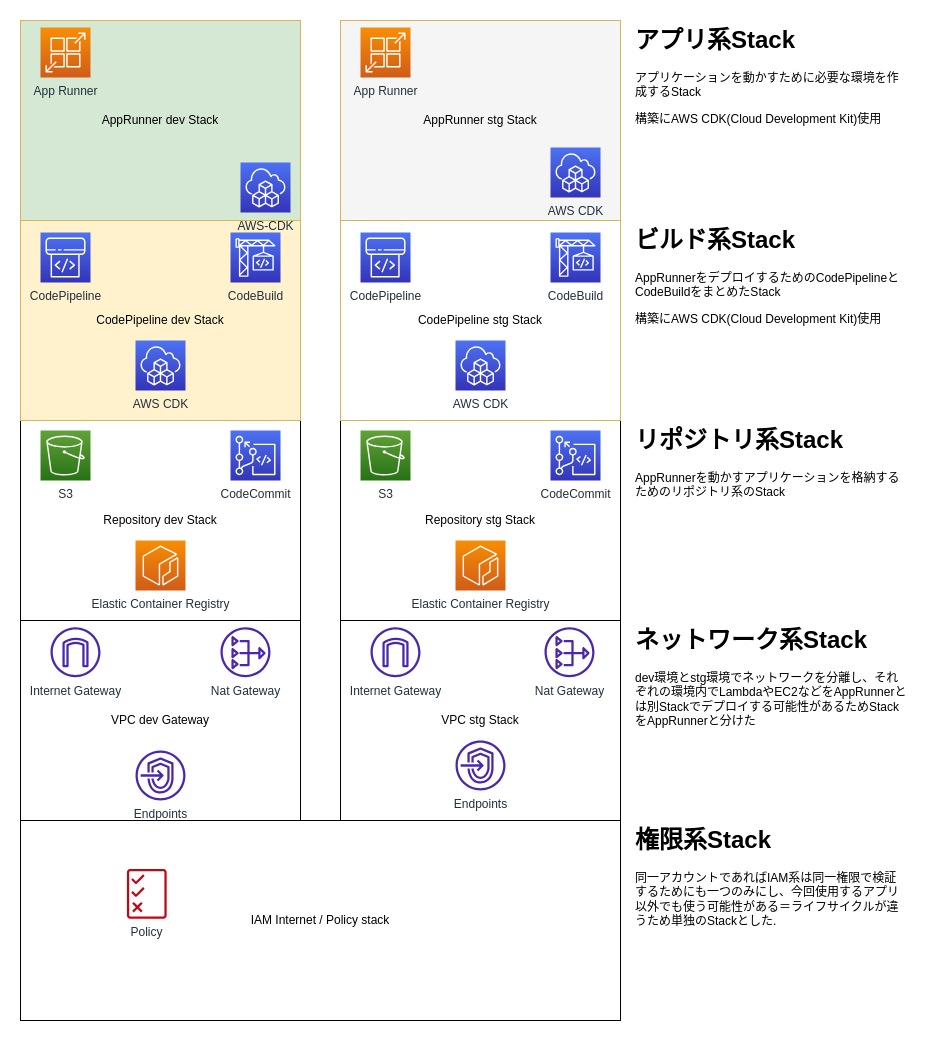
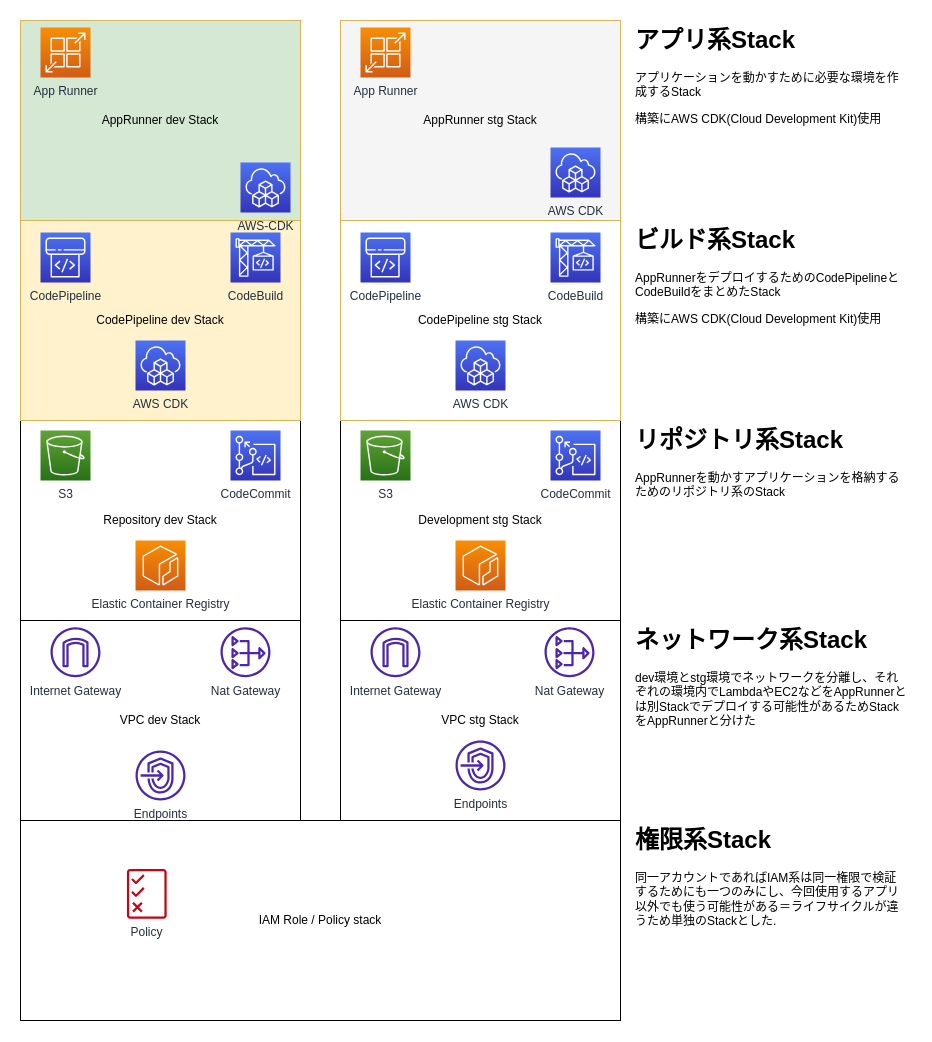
(481, 521) -> (481, 521)
(161, 721) -> (161, 721)
(321, 921) -> (321, 921)
